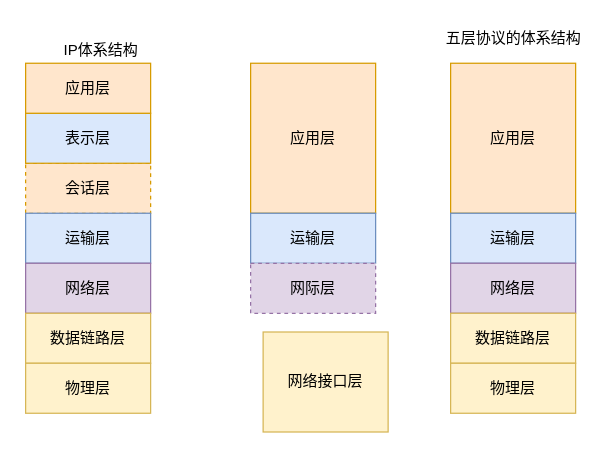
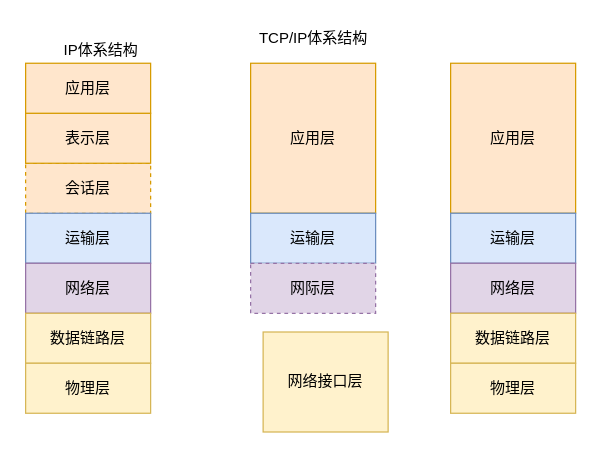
none -> (313, 38)
(513, 38) -> none
(88, 138) -> (88, 138)
